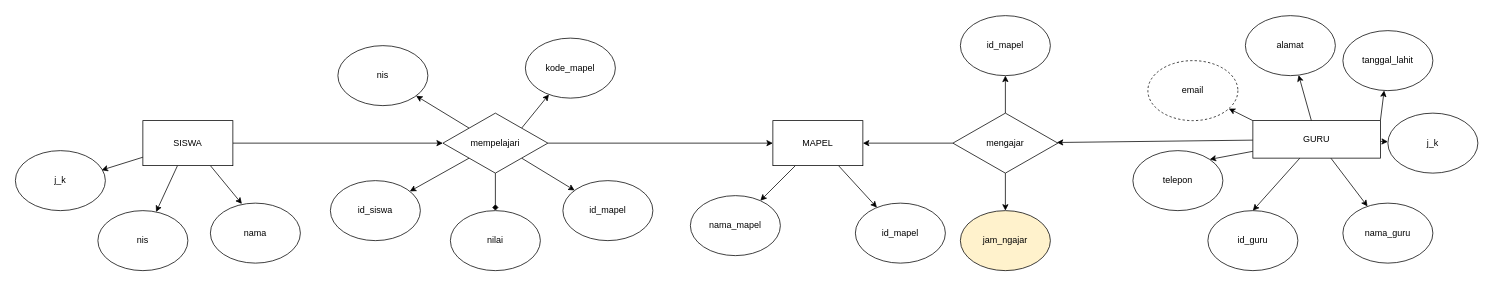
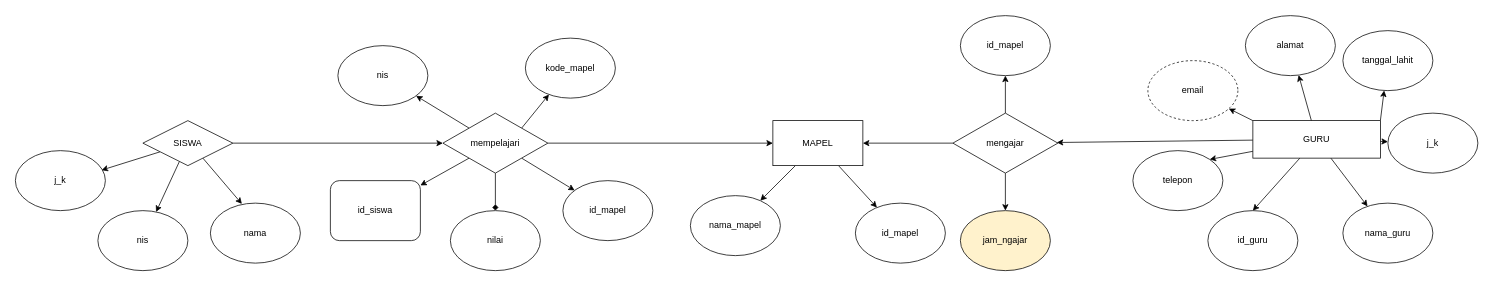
(188, 143) -> (188, 143)
(375, 210) -> (375, 210)
